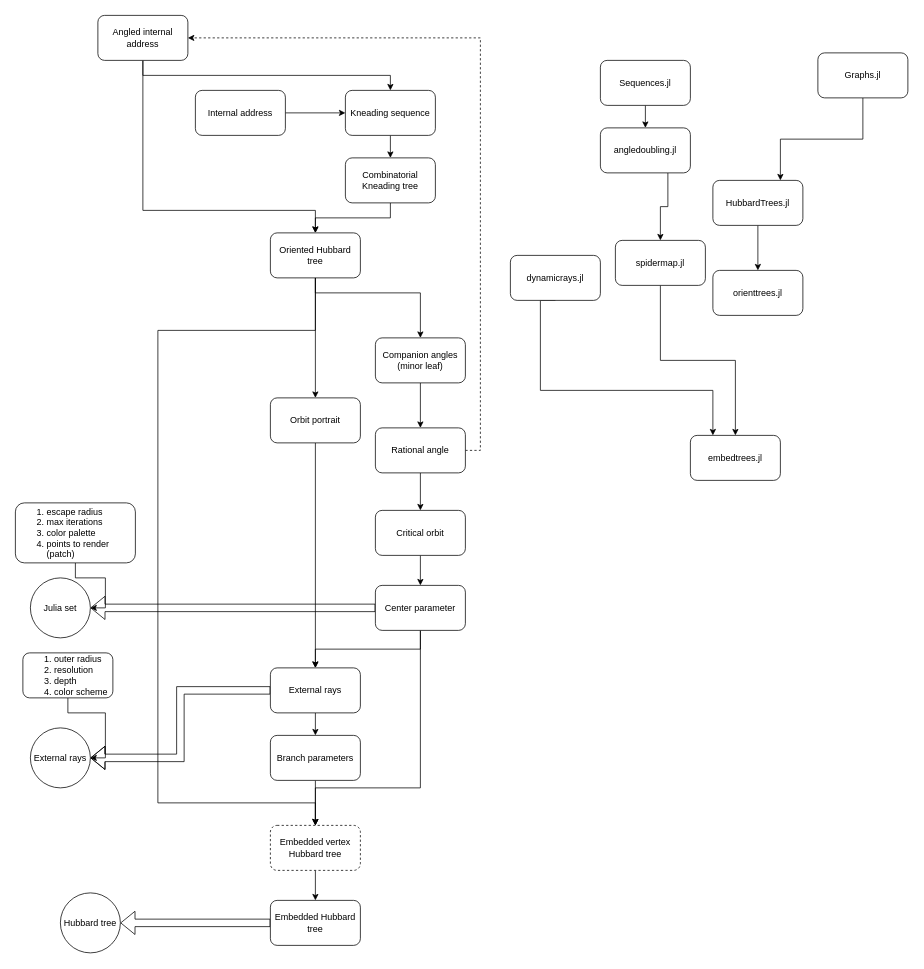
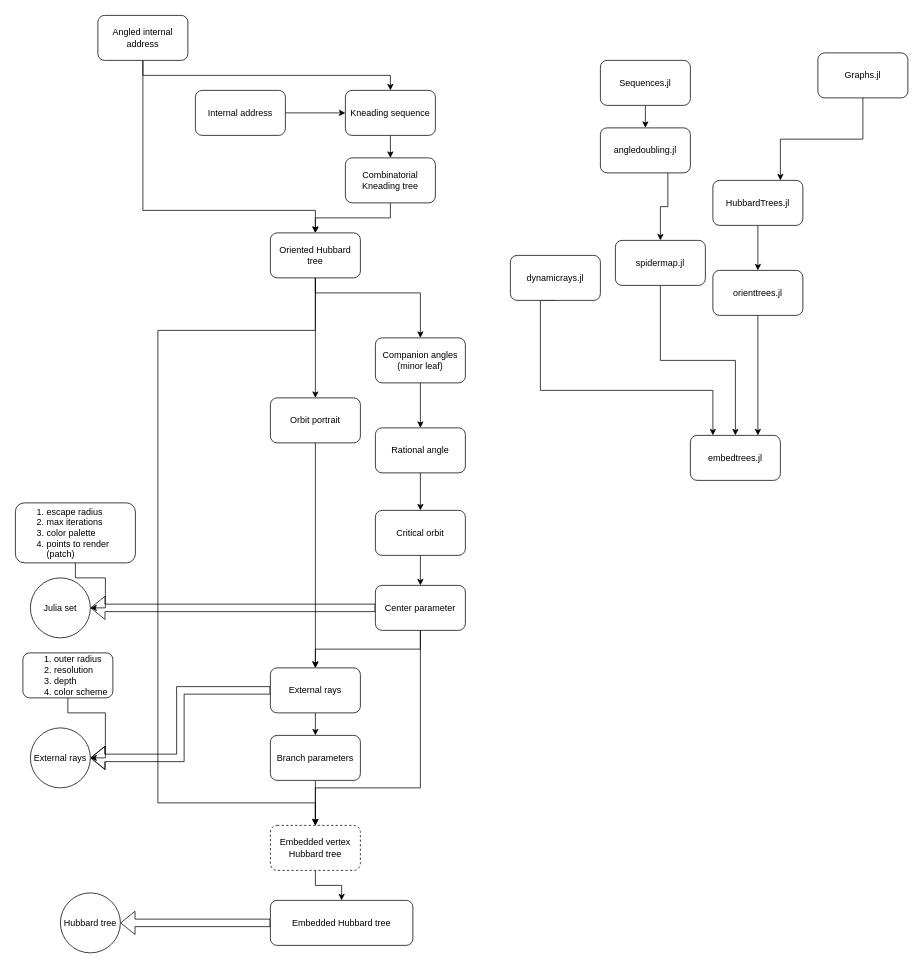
(480, 251) -> none
none -> (758, 429)
(315, 923) -> (342, 923)
